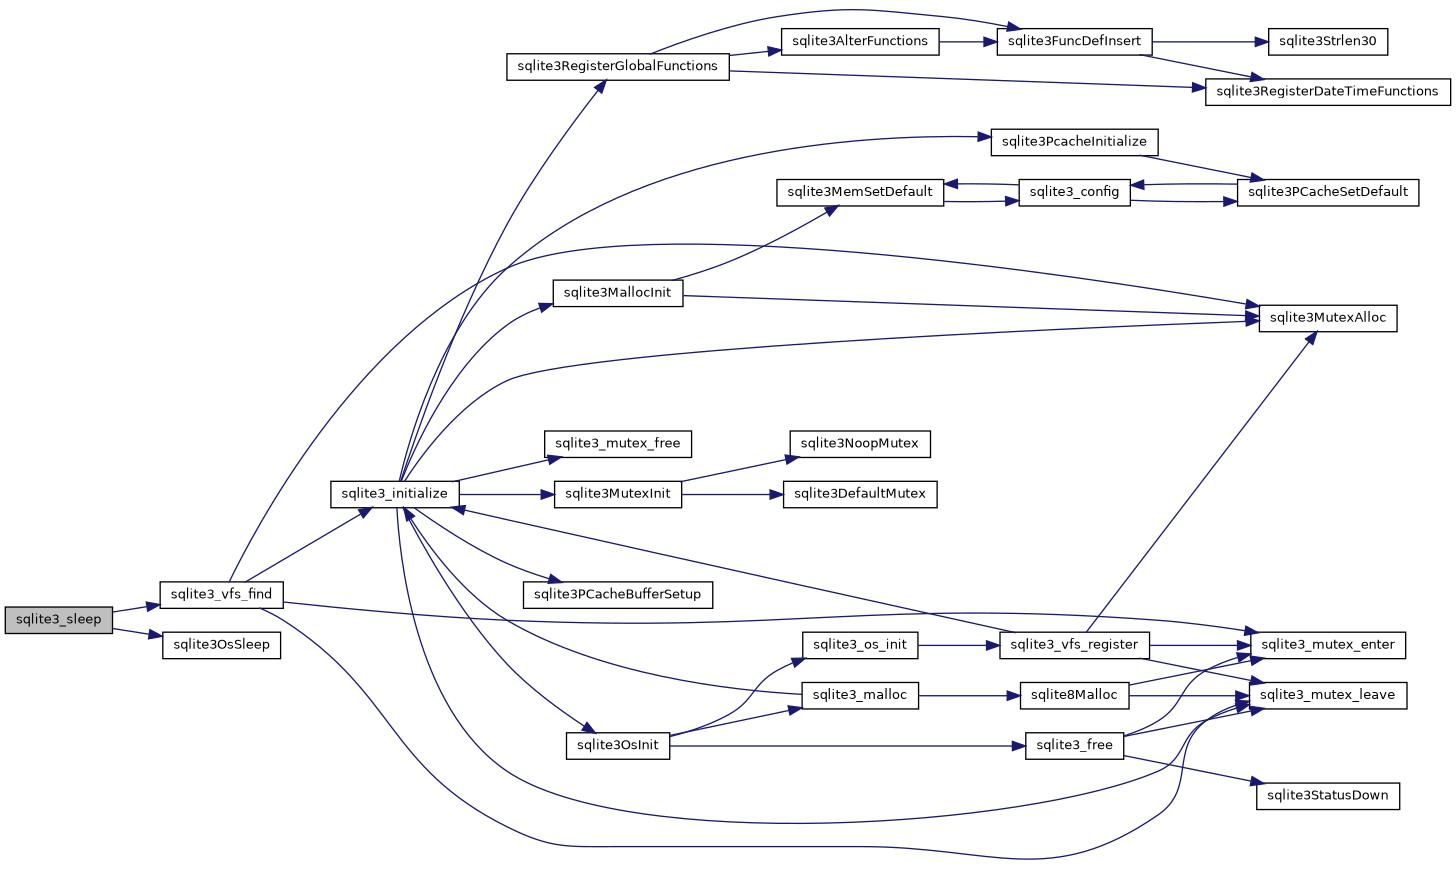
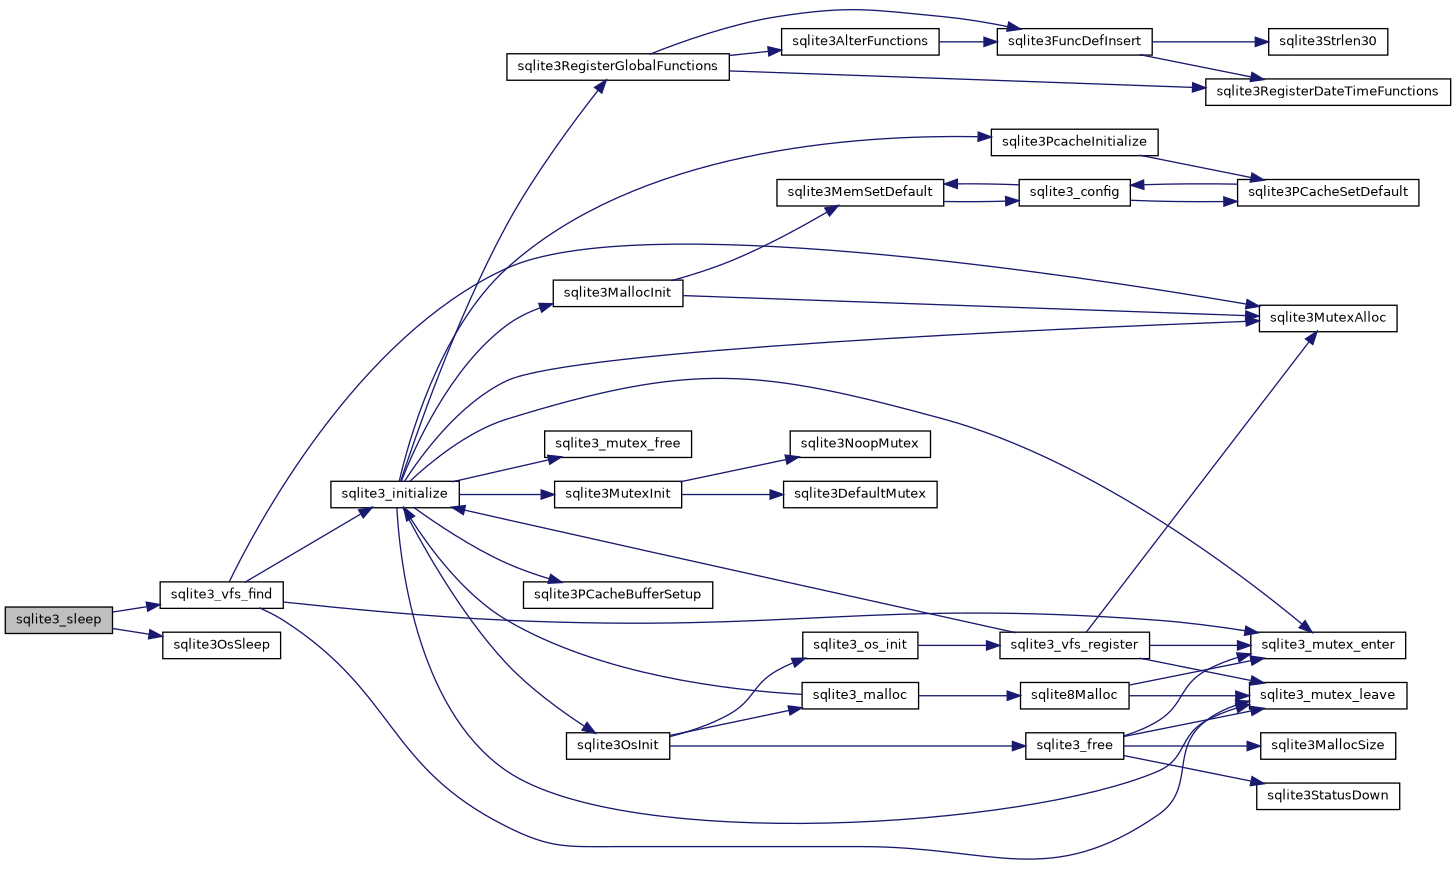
none -> (872, 401)
none -> (1328, 746)
